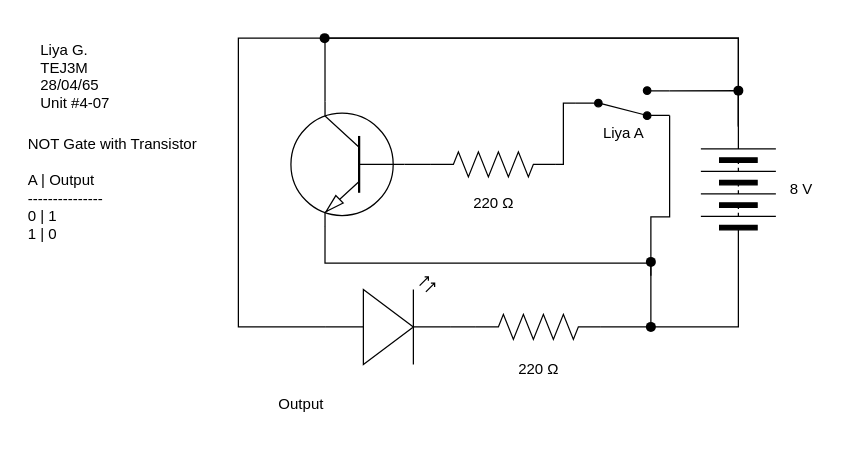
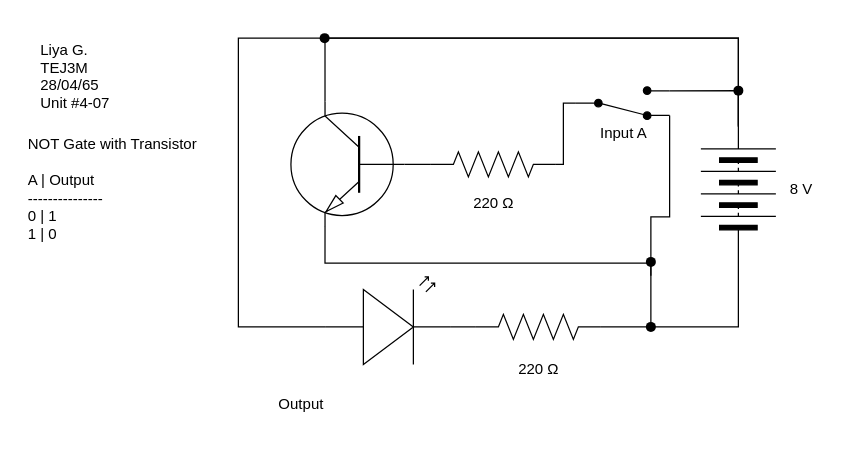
(624, 133) -> (624, 133)
